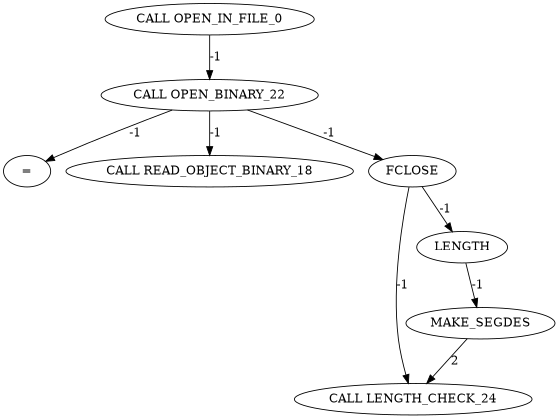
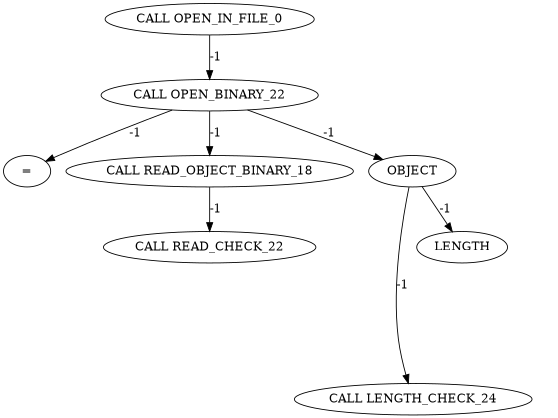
(412, 171) -> (412, 171)
none -> (210, 247)
(480, 323) -> none
